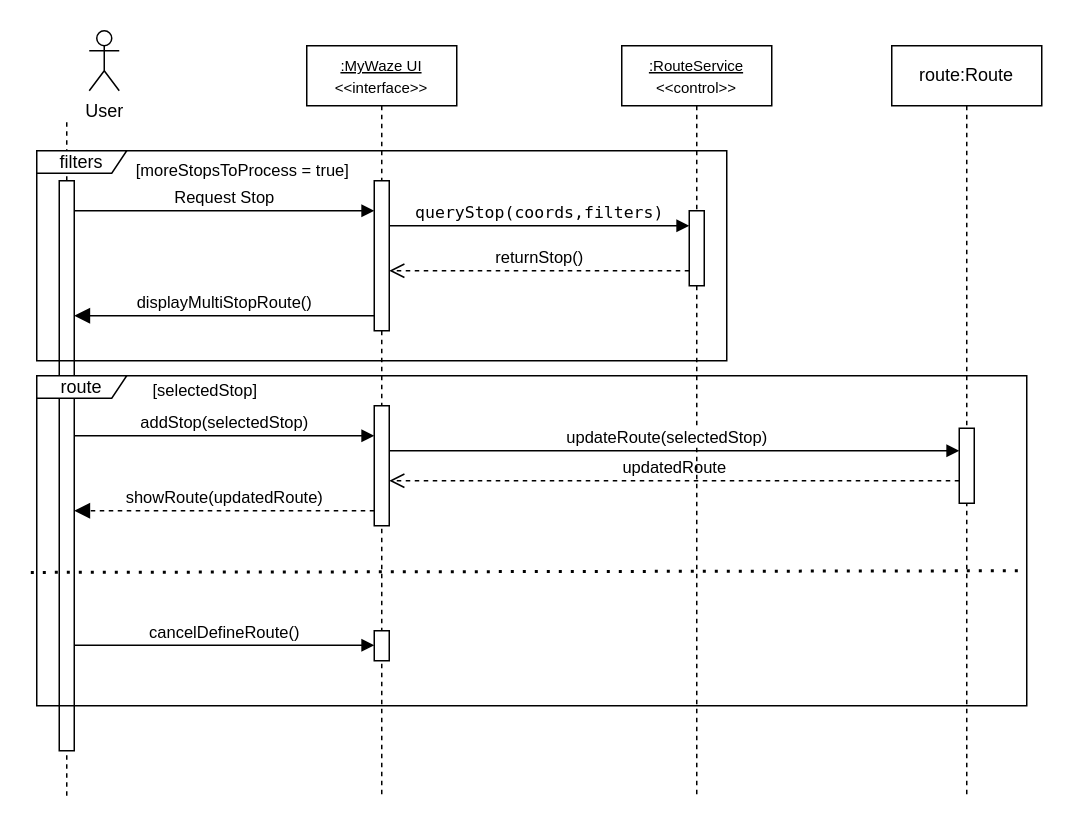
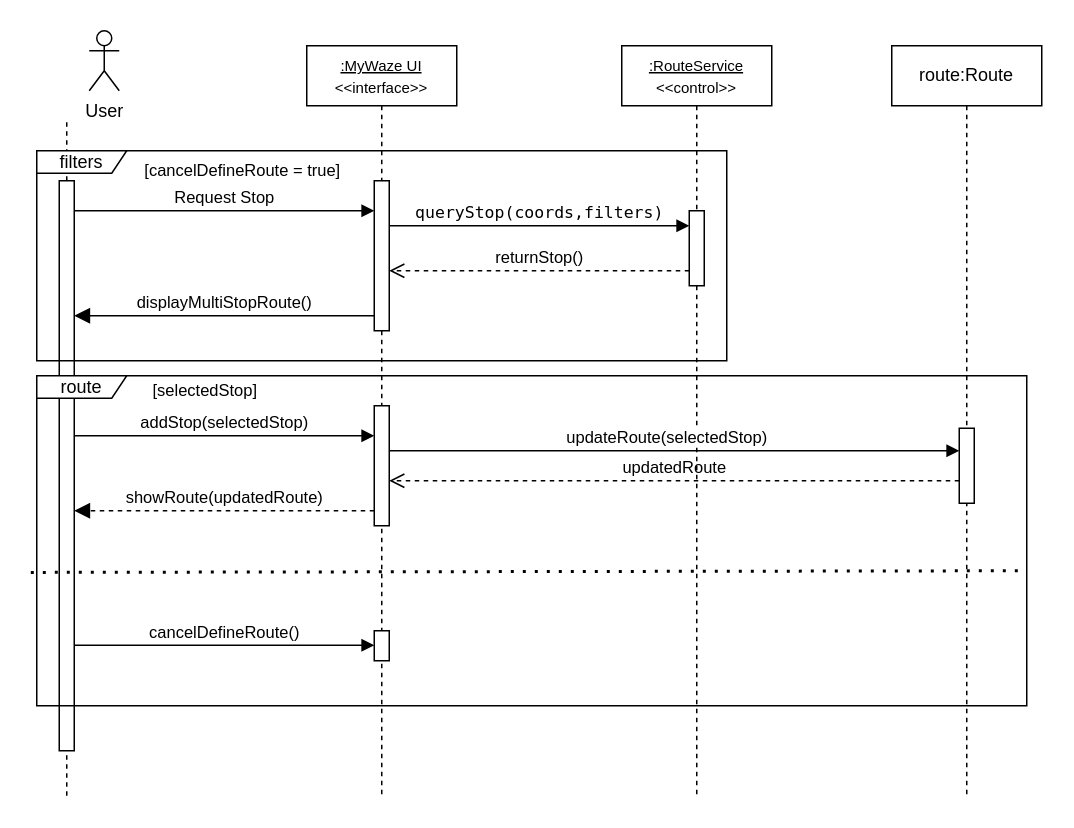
(243, 170) -> (243, 170)
